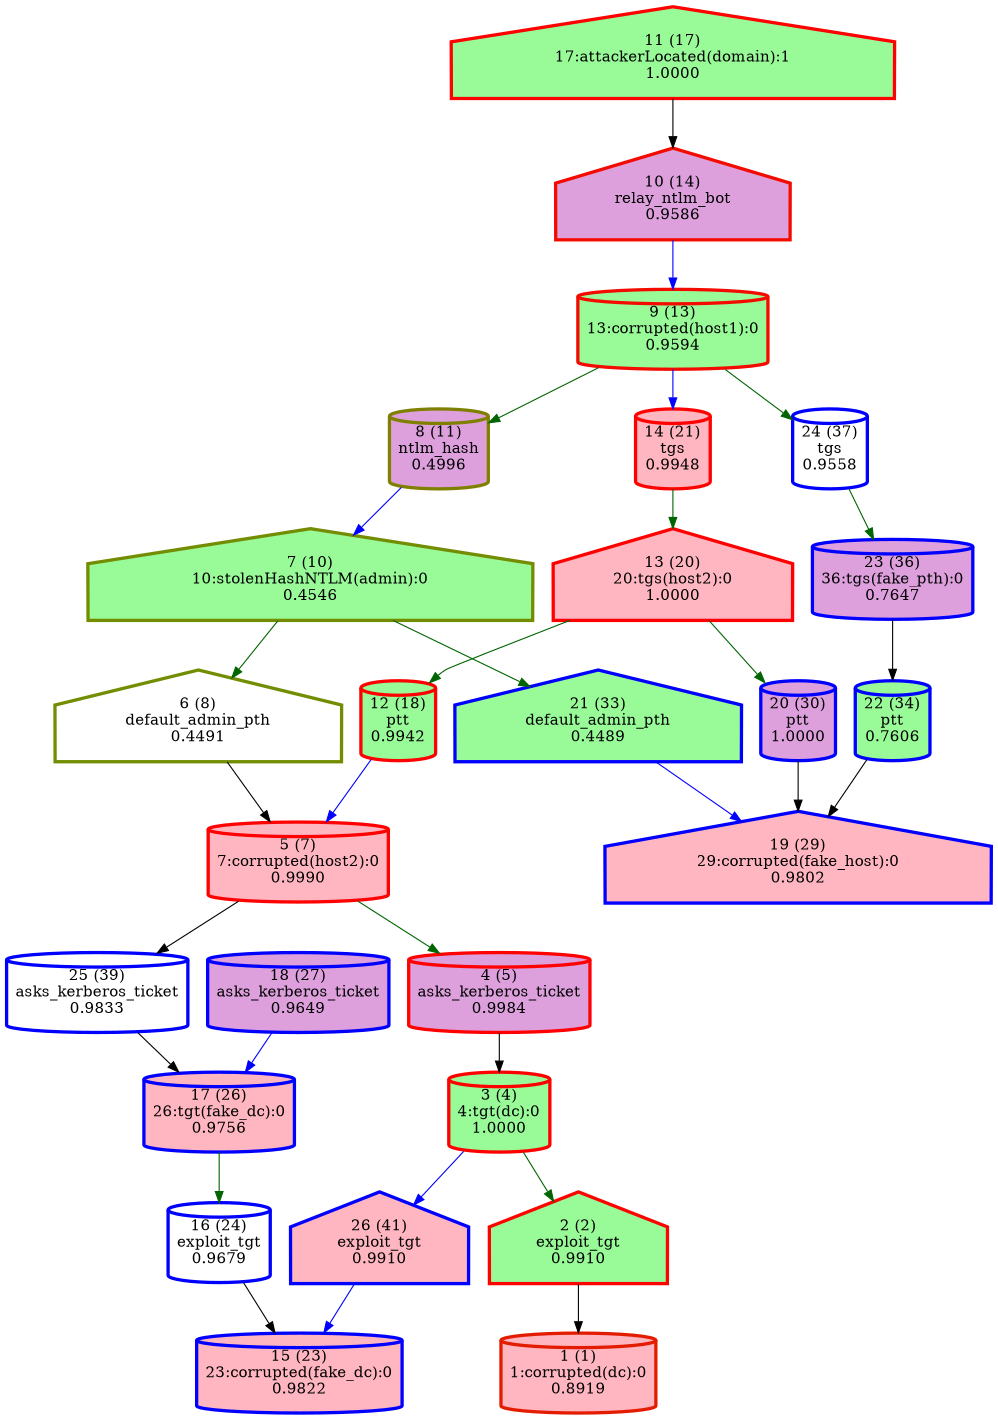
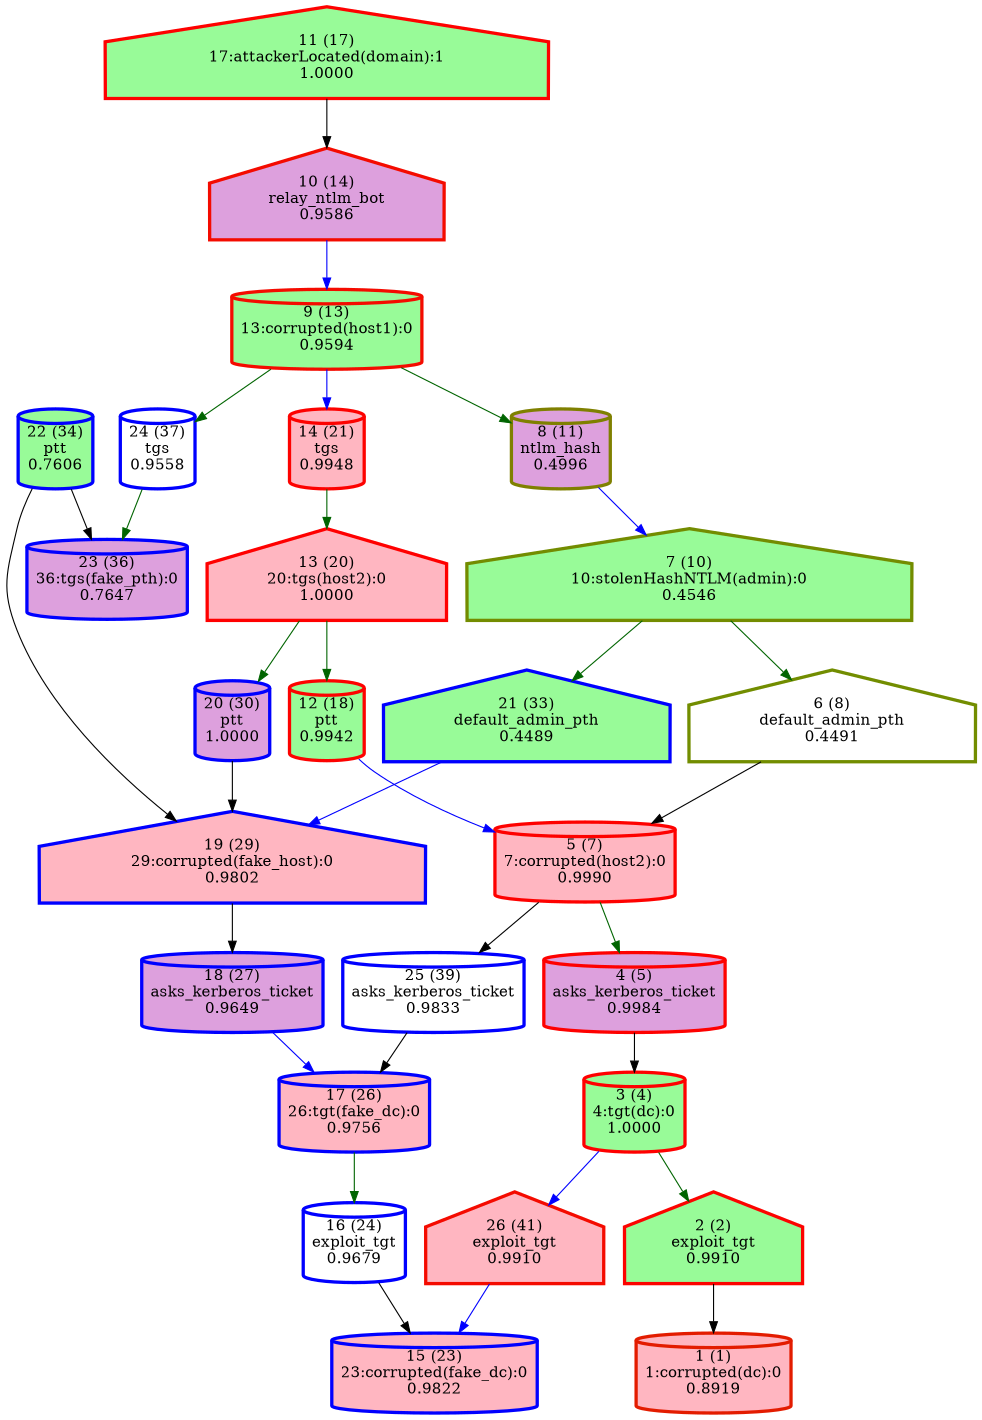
(893, 644) -> (79, 509)
none -> (232, 922)
(380, 1243) -> (515, 1243)
